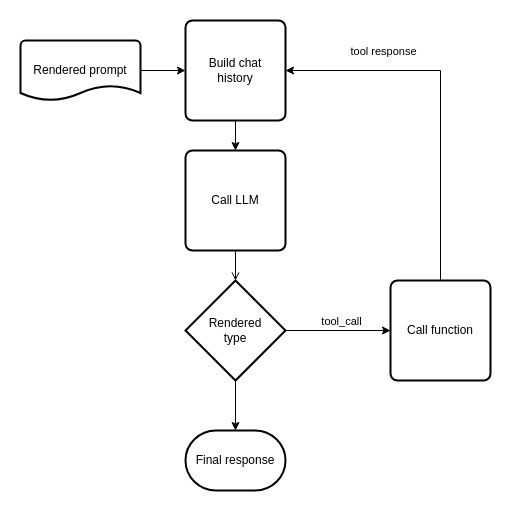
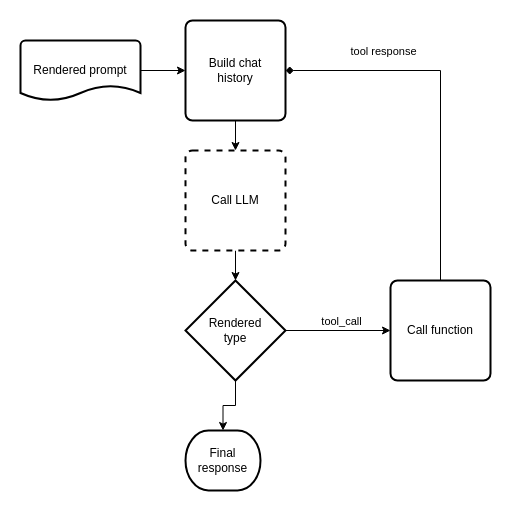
(293, 71) -> (294, 71)
(236, 201) -> (236, 201)
(236, 273) -> (236, 272)
(236, 461) -> (223, 461)
